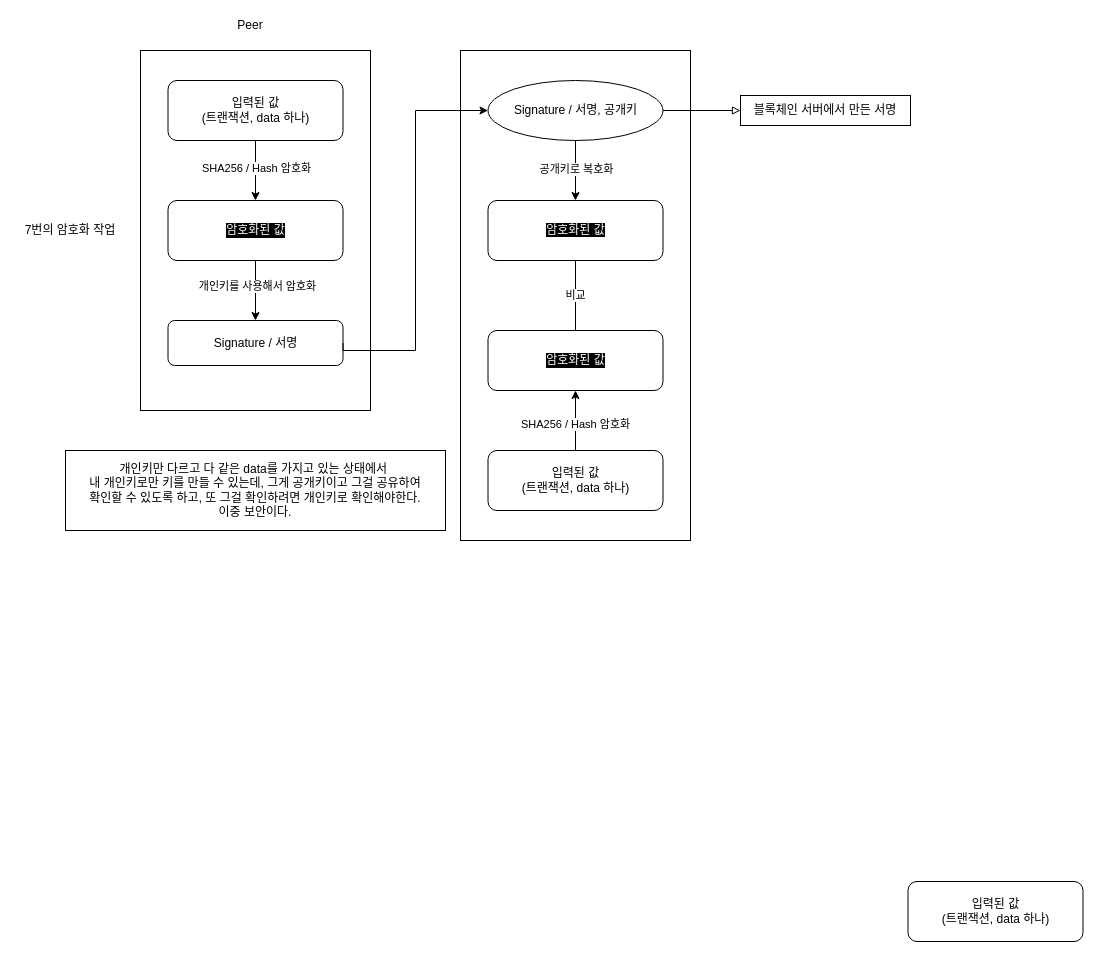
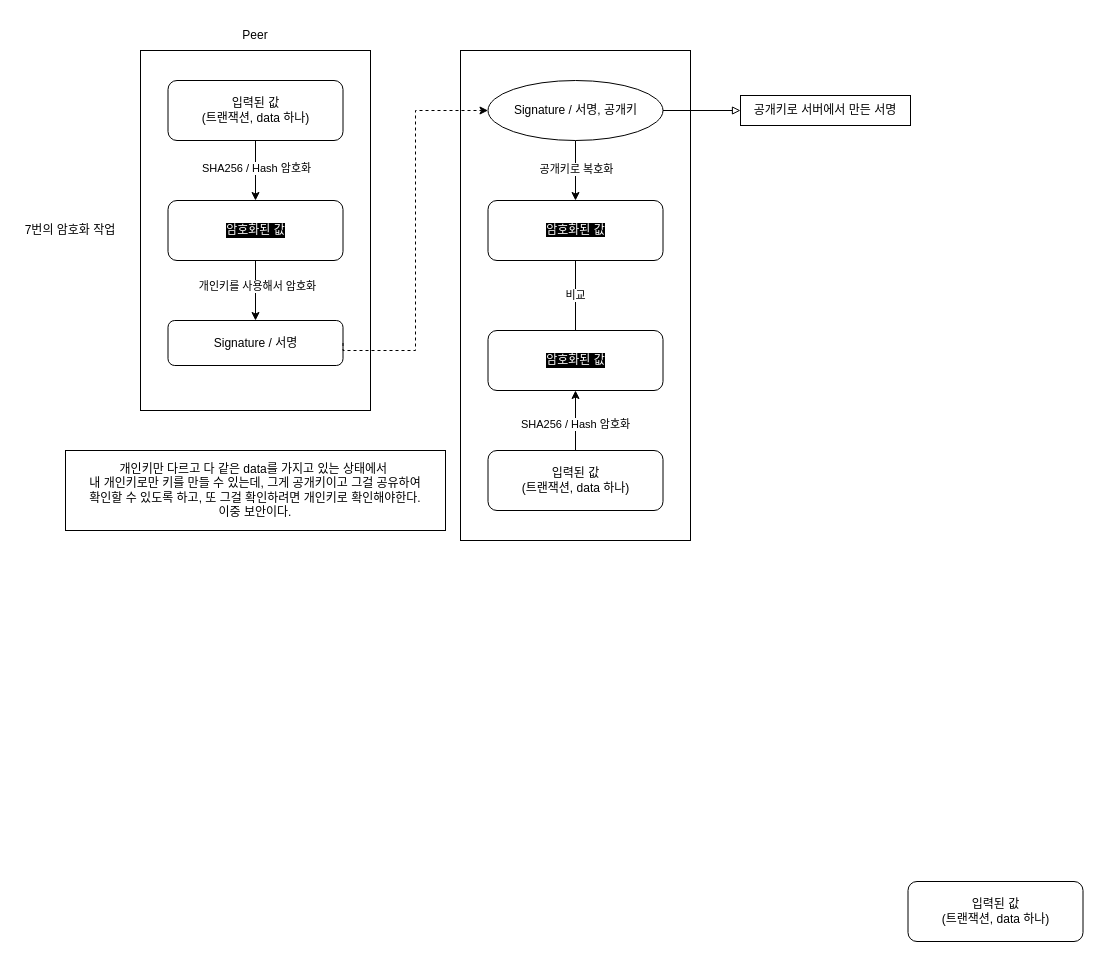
(251, 26) -> (256, 36)
(826, 111) -> (826, 111)
(416, 236) -> (416, 236)
